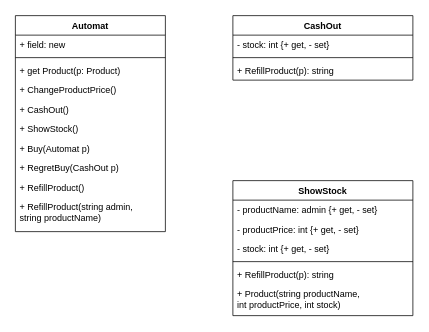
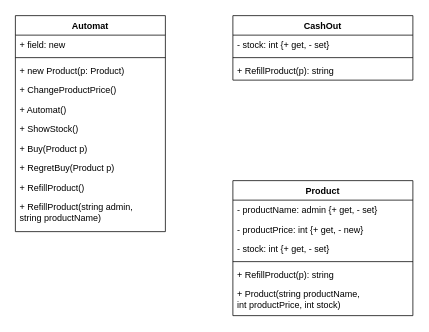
(78, 71) -> (78, 71)
(46, 110) -> (46, 110)
(57, 149) -> (57, 149)
(73, 168) -> (73, 168)
(323, 191) -> (323, 191)
(311, 230) -> (311, 230)
